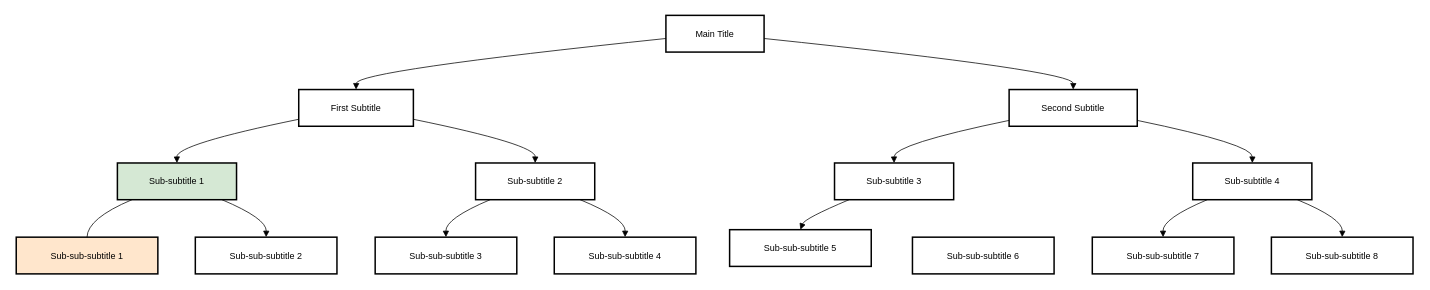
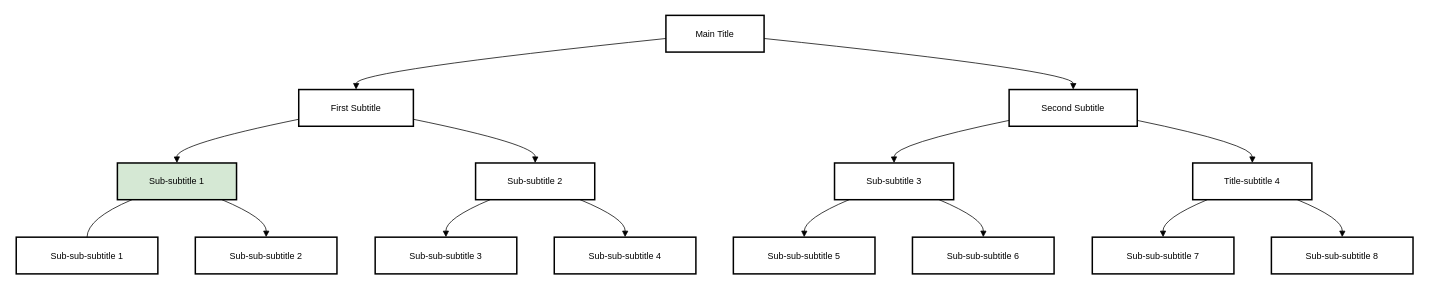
(1253, 182) -> (1253, 182)
none -> (964, 212)
(800, 248) -> (804, 256)
(86, 256) -> (86, 256)
